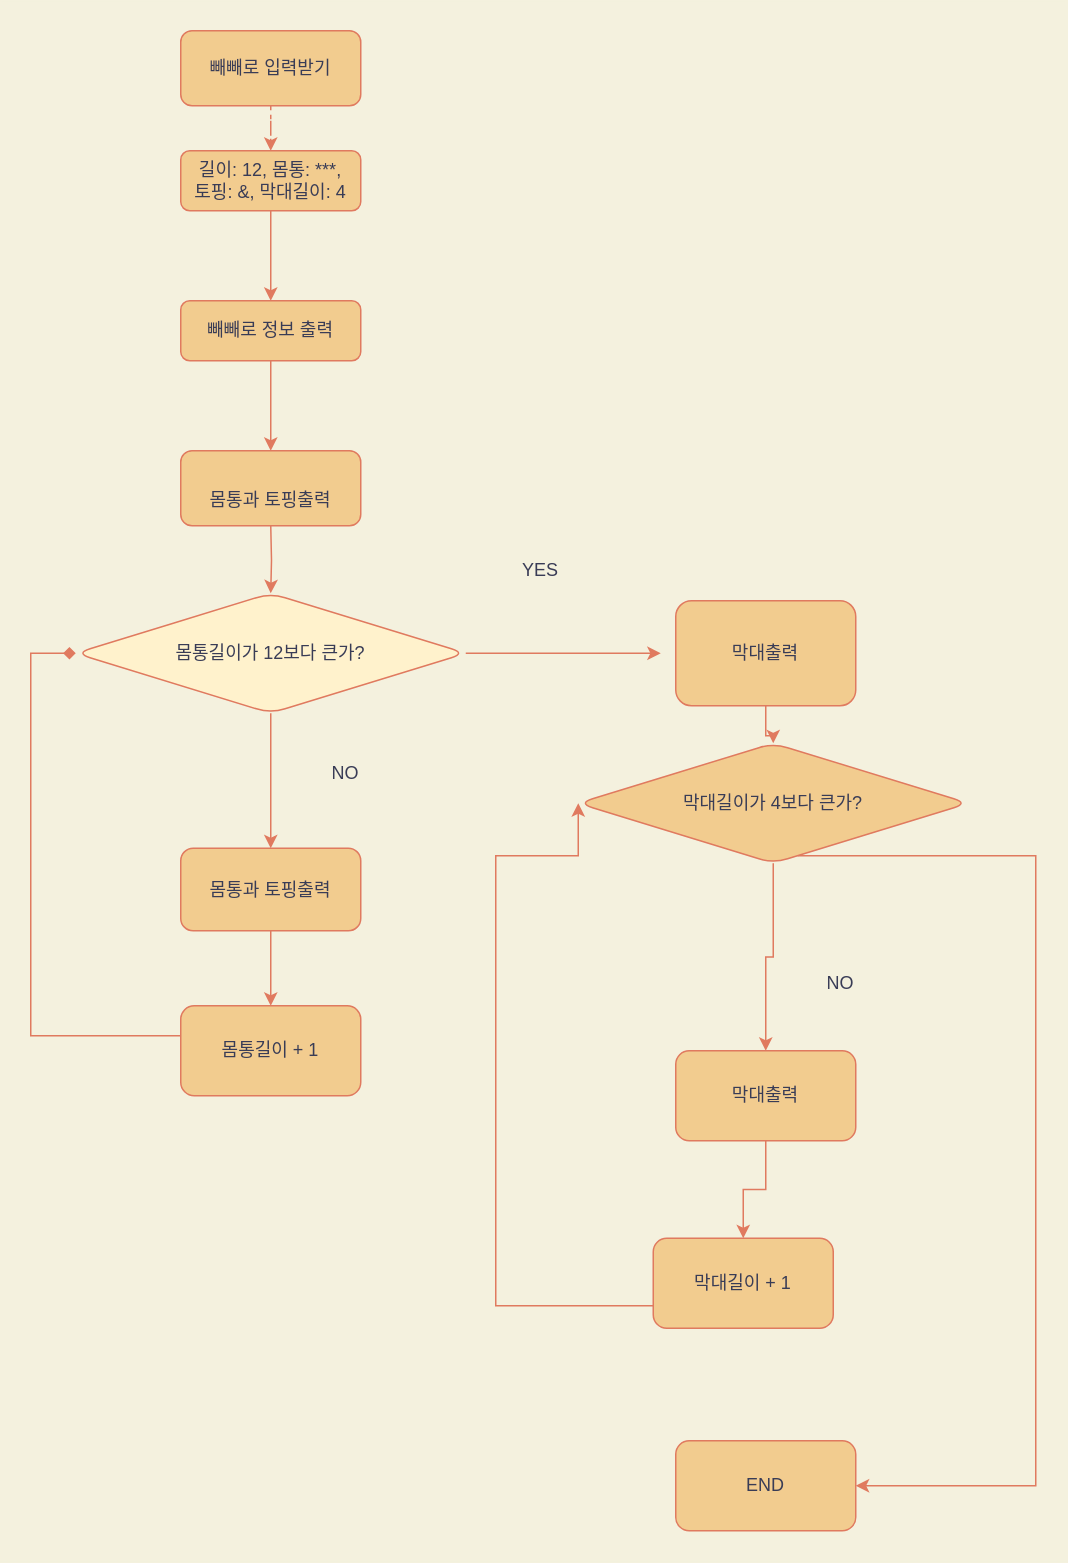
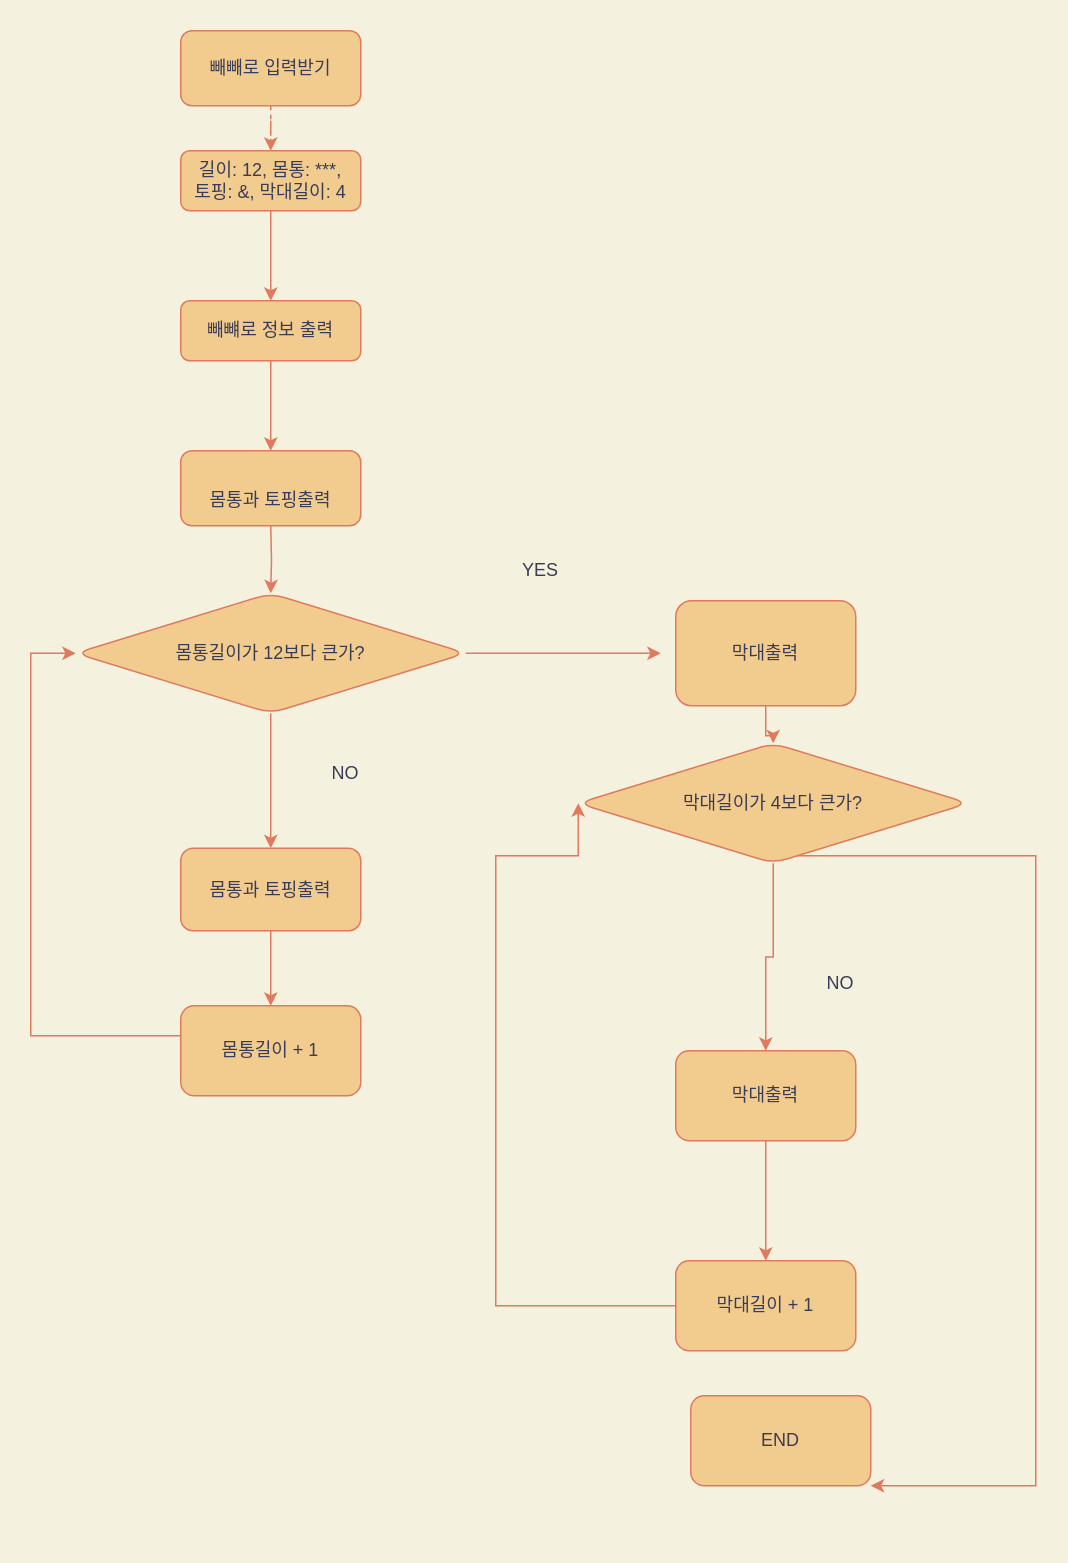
(271, 331) -> (271, 331)
(63, 653) -> (64, 653)
(271, 653) -> (271, 653)
(743, 1283) -> (766, 1306)
(766, 1486) -> (781, 1441)
